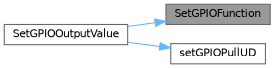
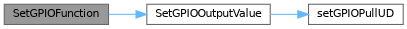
(142, 25) -> (122, 14)
